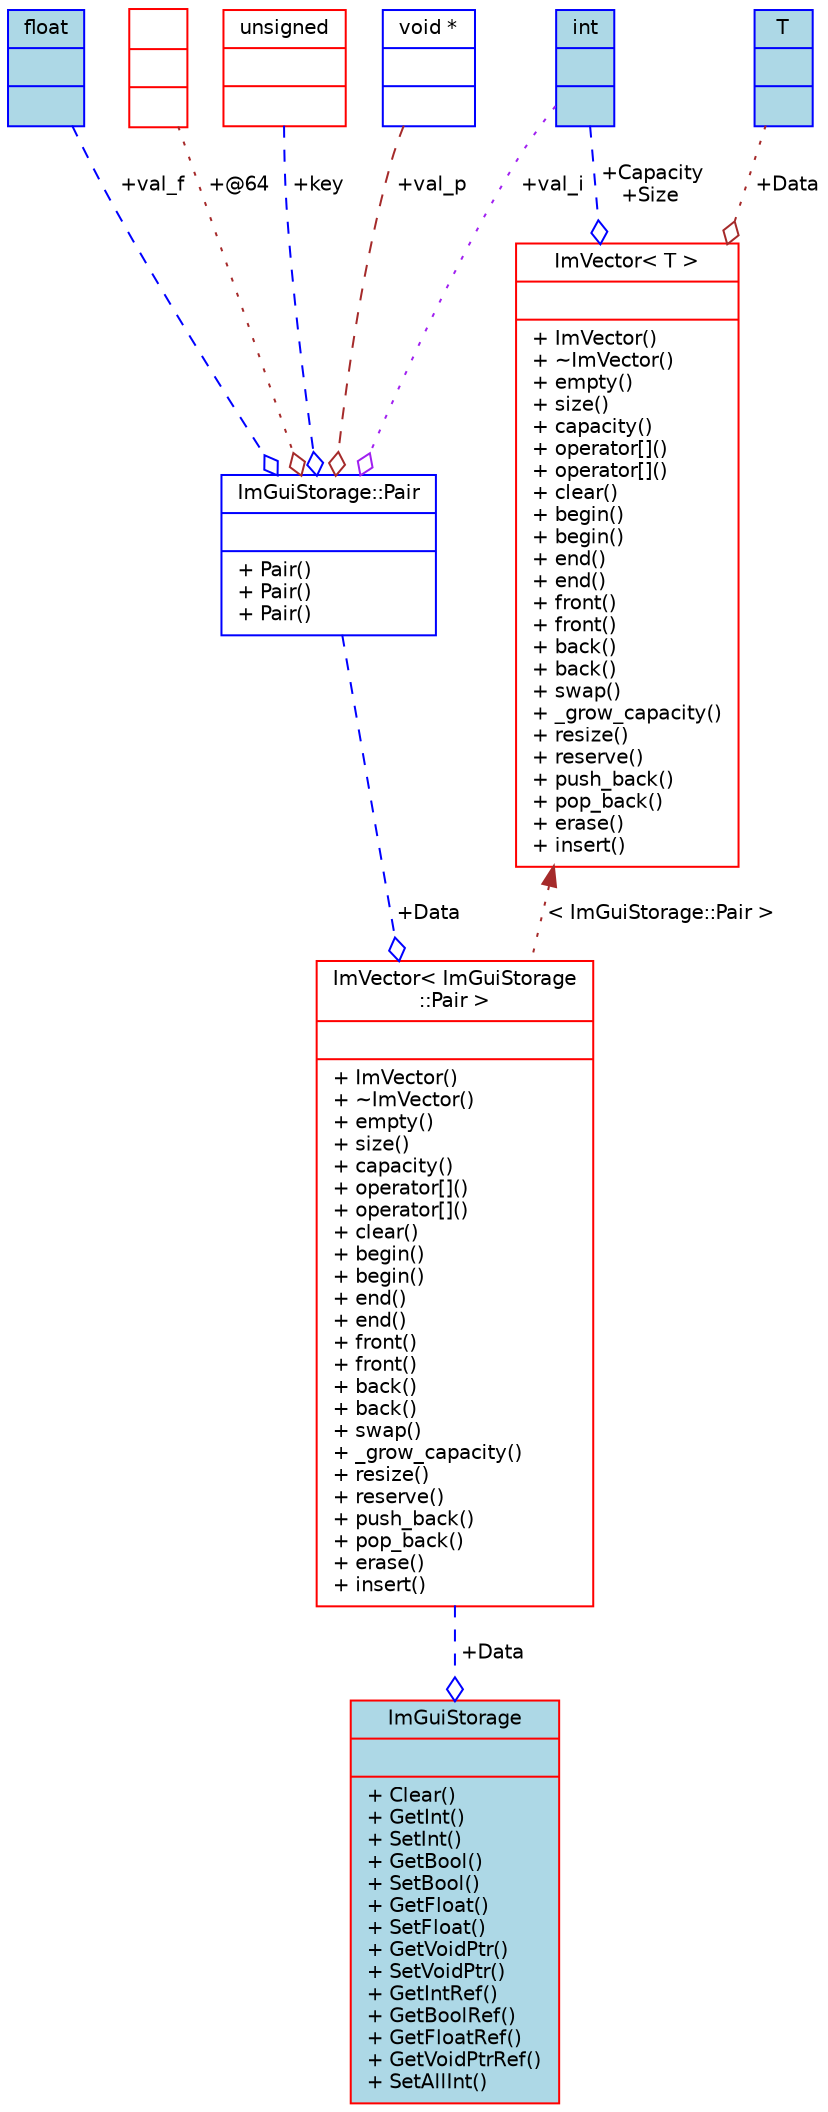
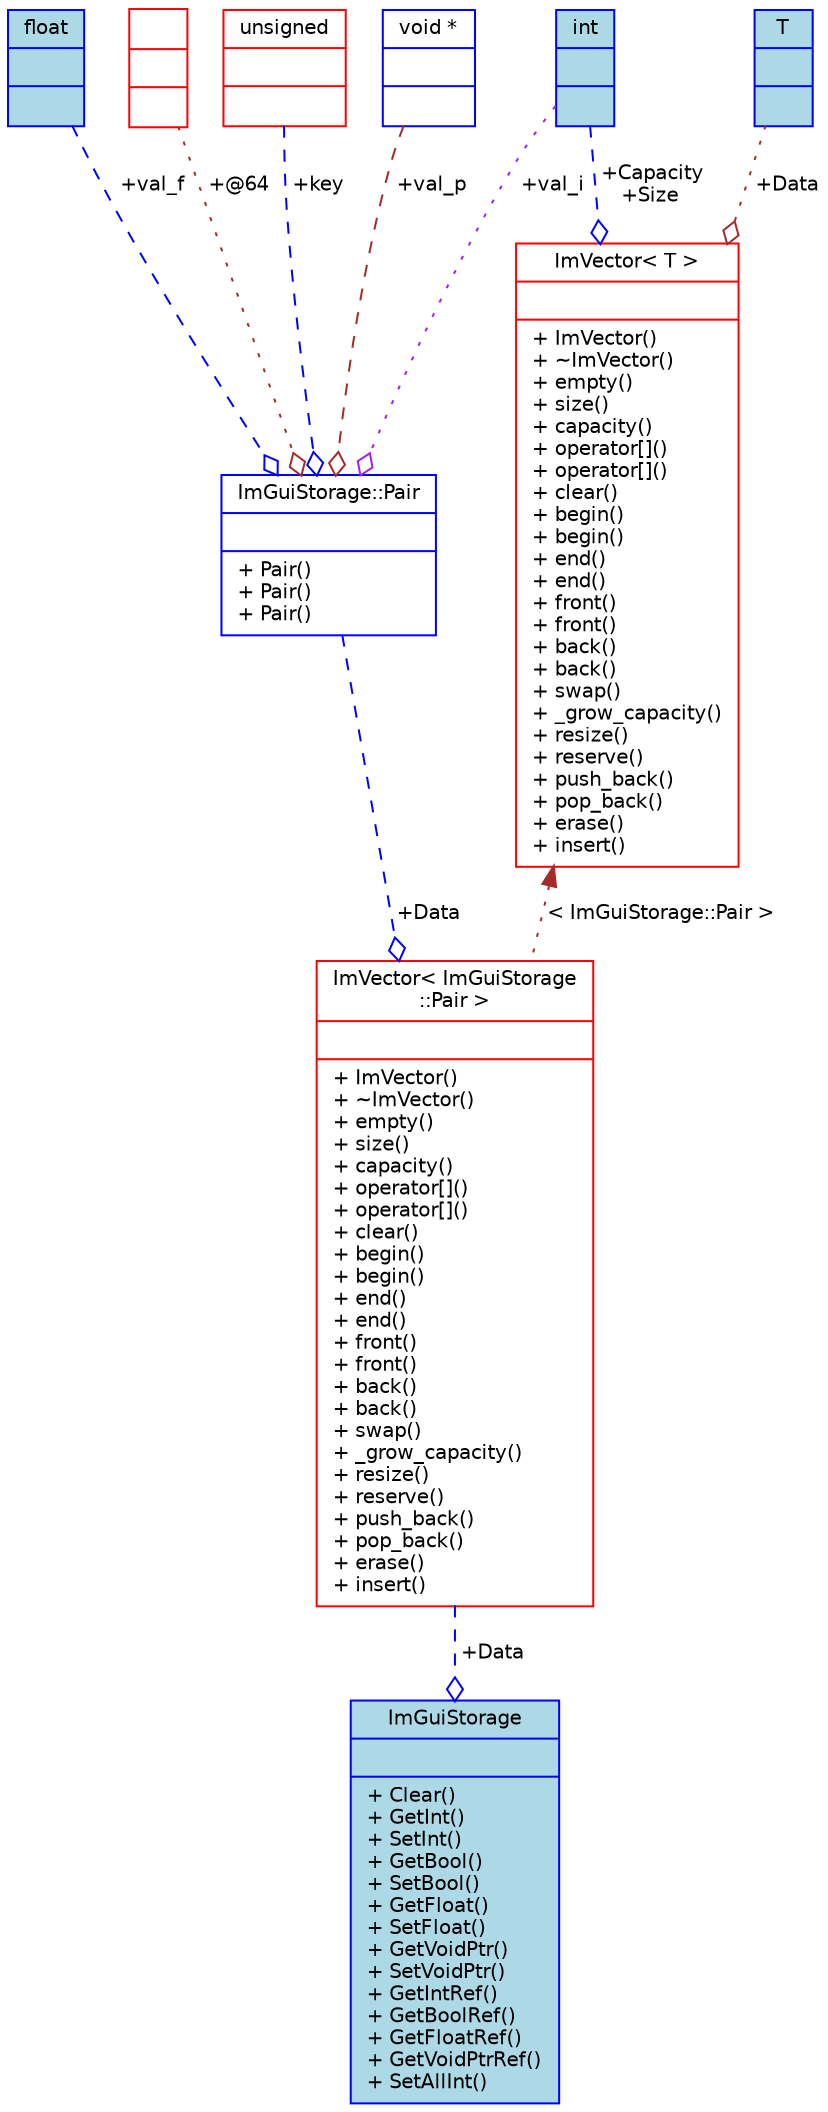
(455, 1902) -> (455, 1902)
